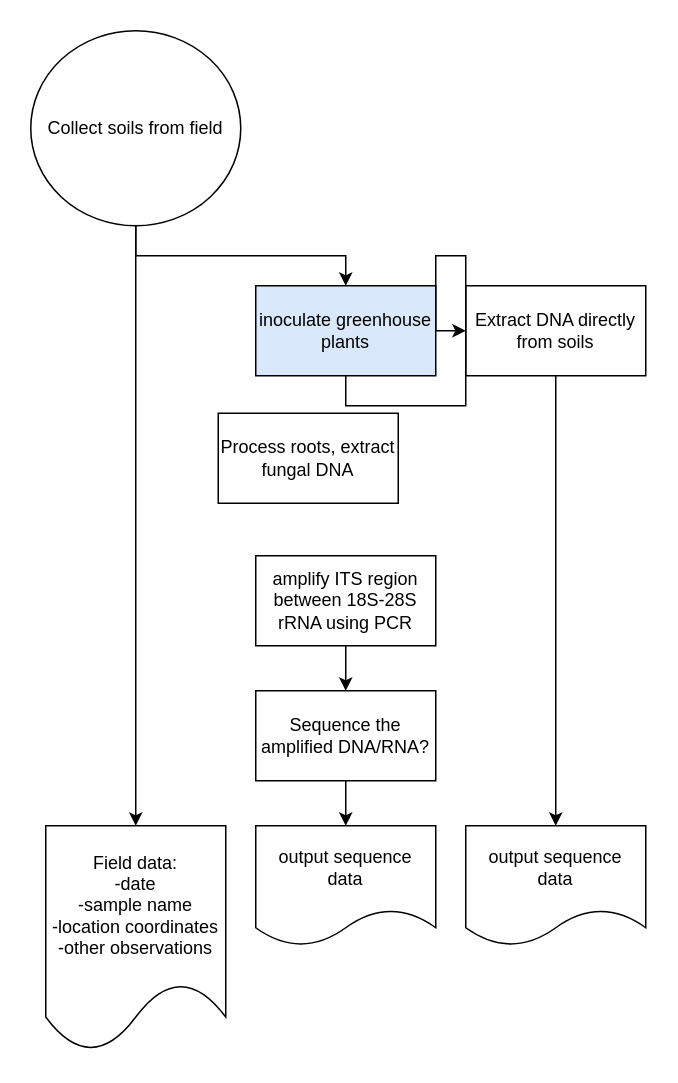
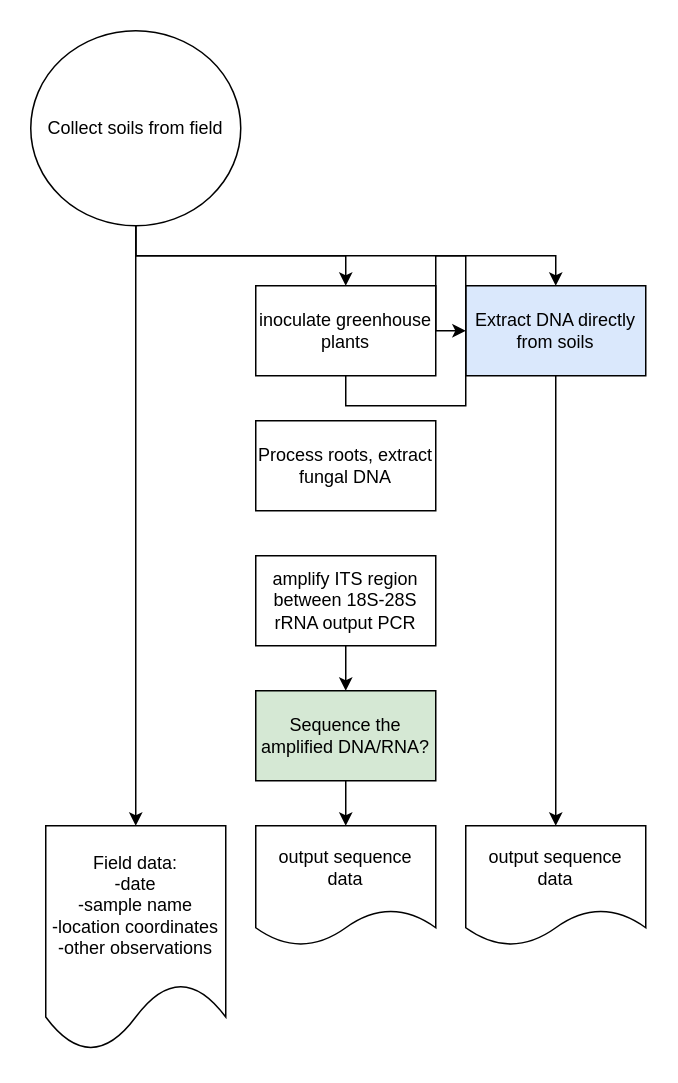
none -> (521, 256)
(346, 331) -> (346, 331)
(556, 331) -> (556, 331)
(308, 458) -> (346, 466)
(346, 601) -> (346, 601)
(346, 736) -> (346, 736)
